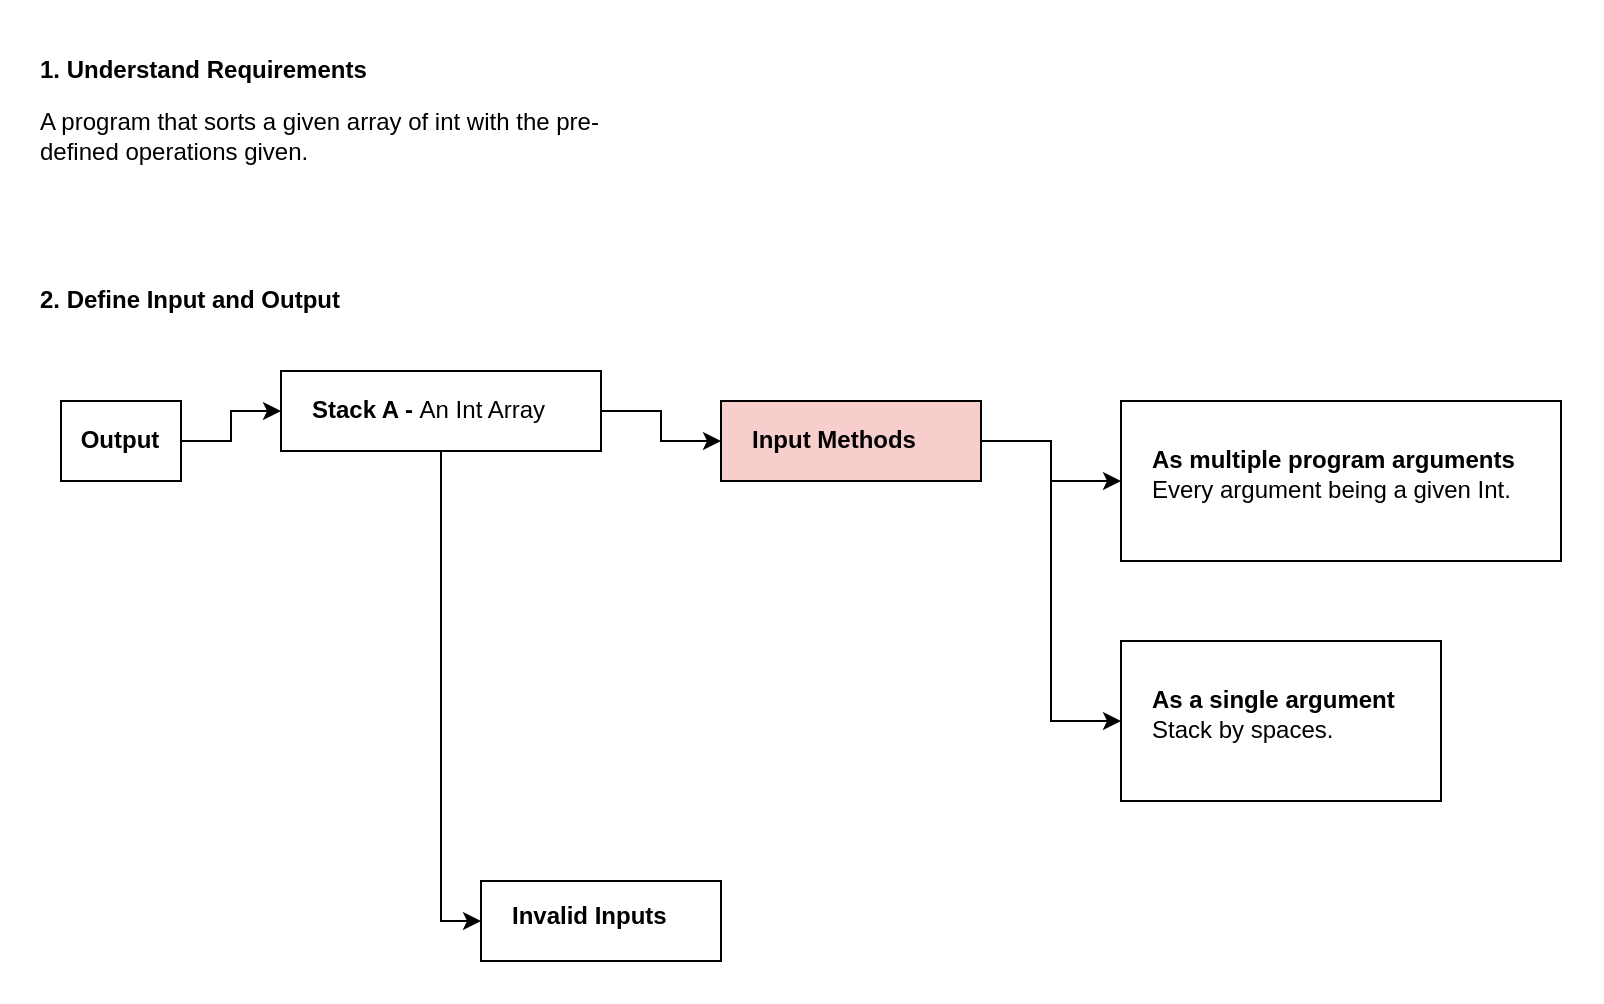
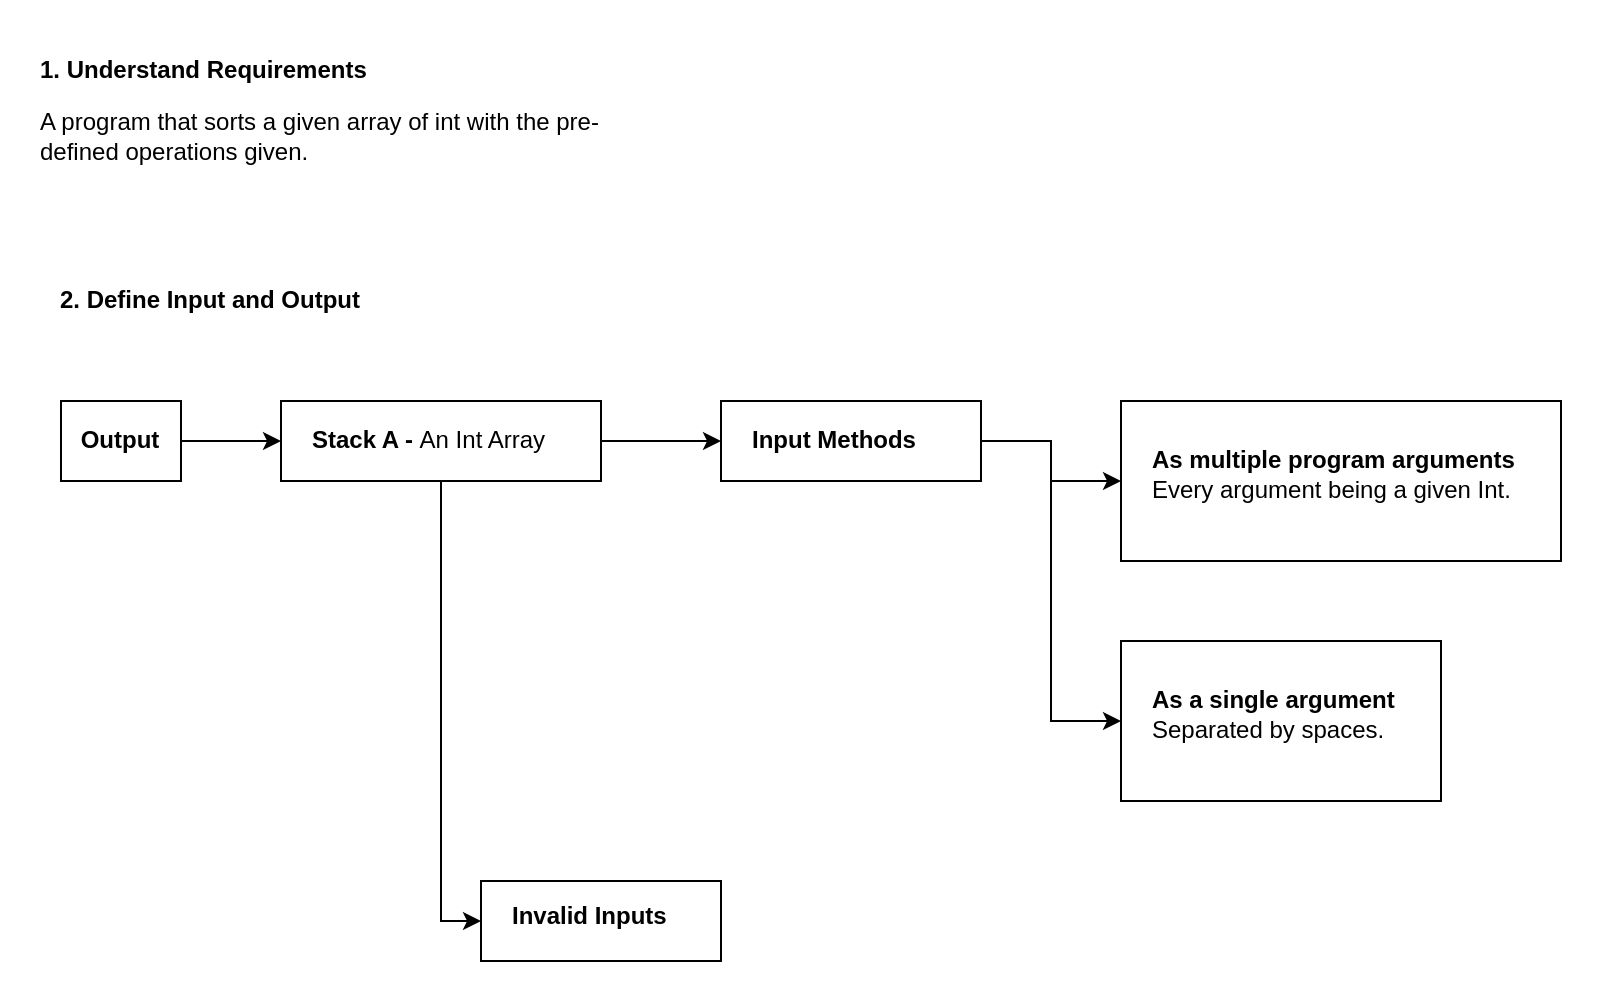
(271, 301) -> (291, 301)
(441, 411) -> (441, 441)
(851, 441) -> (851, 441)
(1272, 715) -> (1278, 715)
